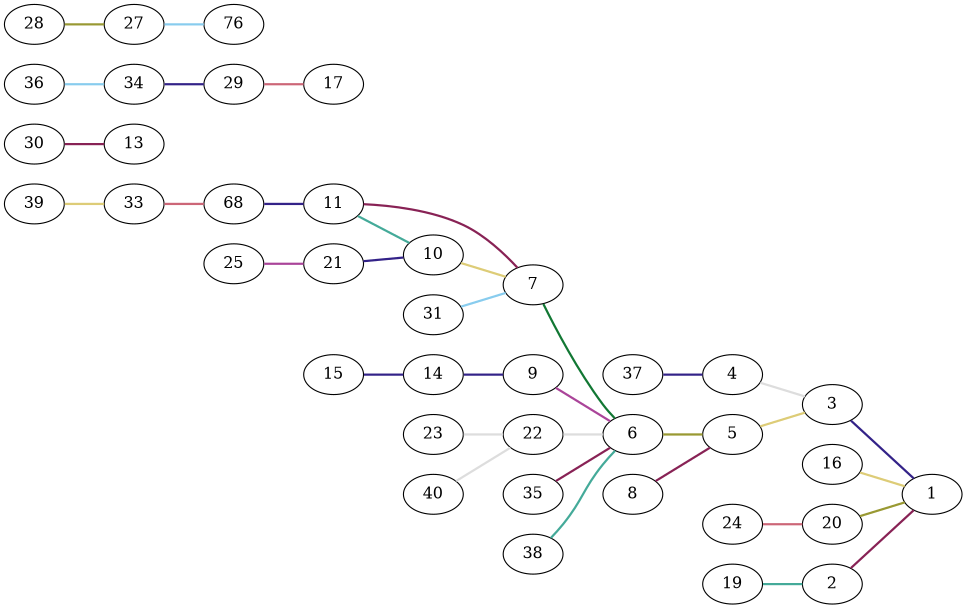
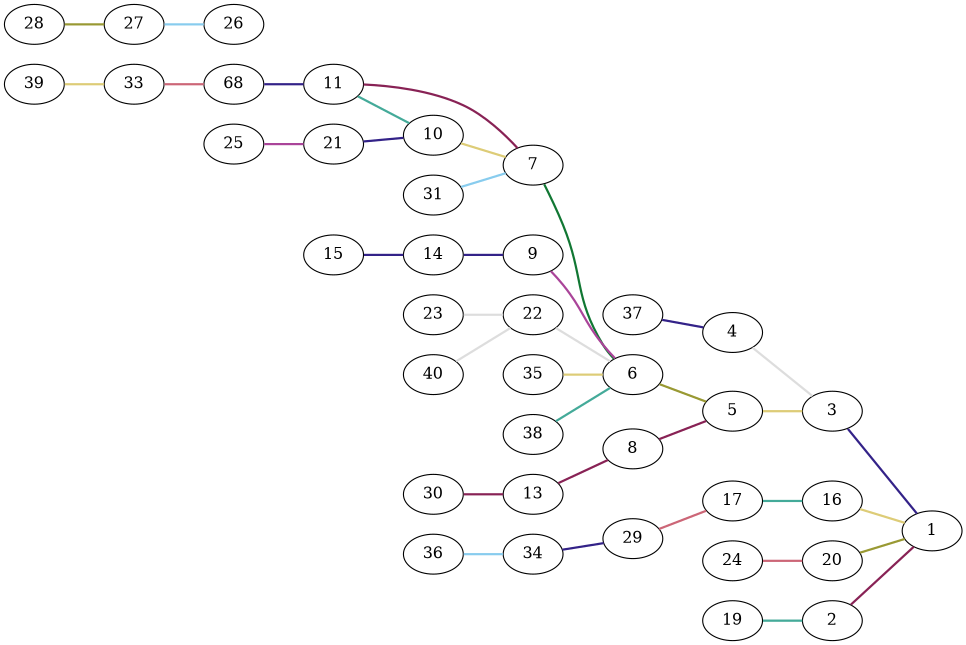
(234, 24) -> (234, 24)
(583, 464) -> (583, 375)
none -> (583, 472)
none -> (783, 501)
